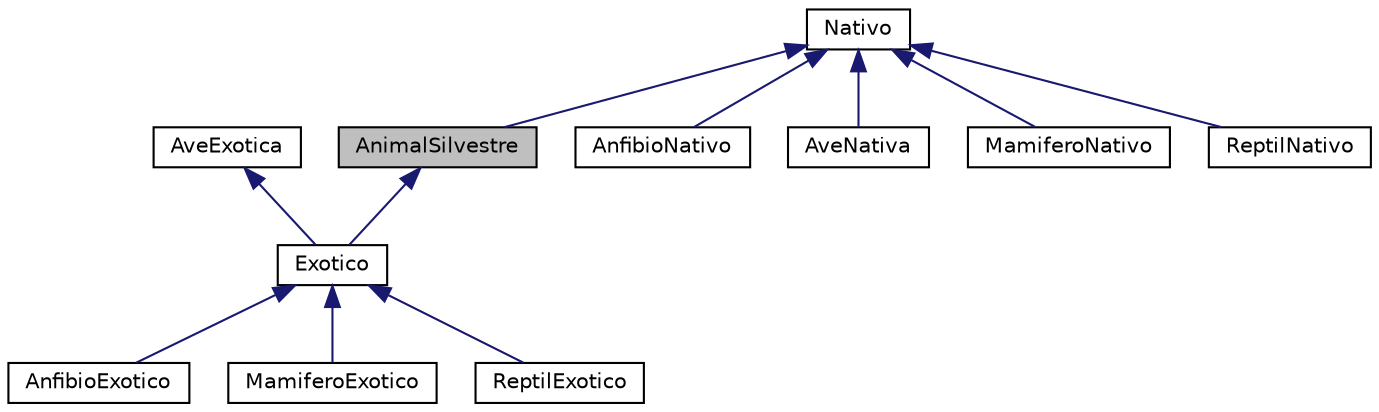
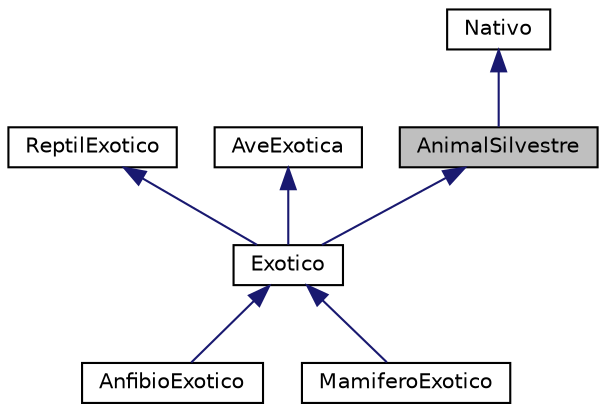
(663, 147) -> none
(858, 147) -> none
(1069, 147) -> none
(1290, 147) -> none
(456, 329) -> (200, 212)
